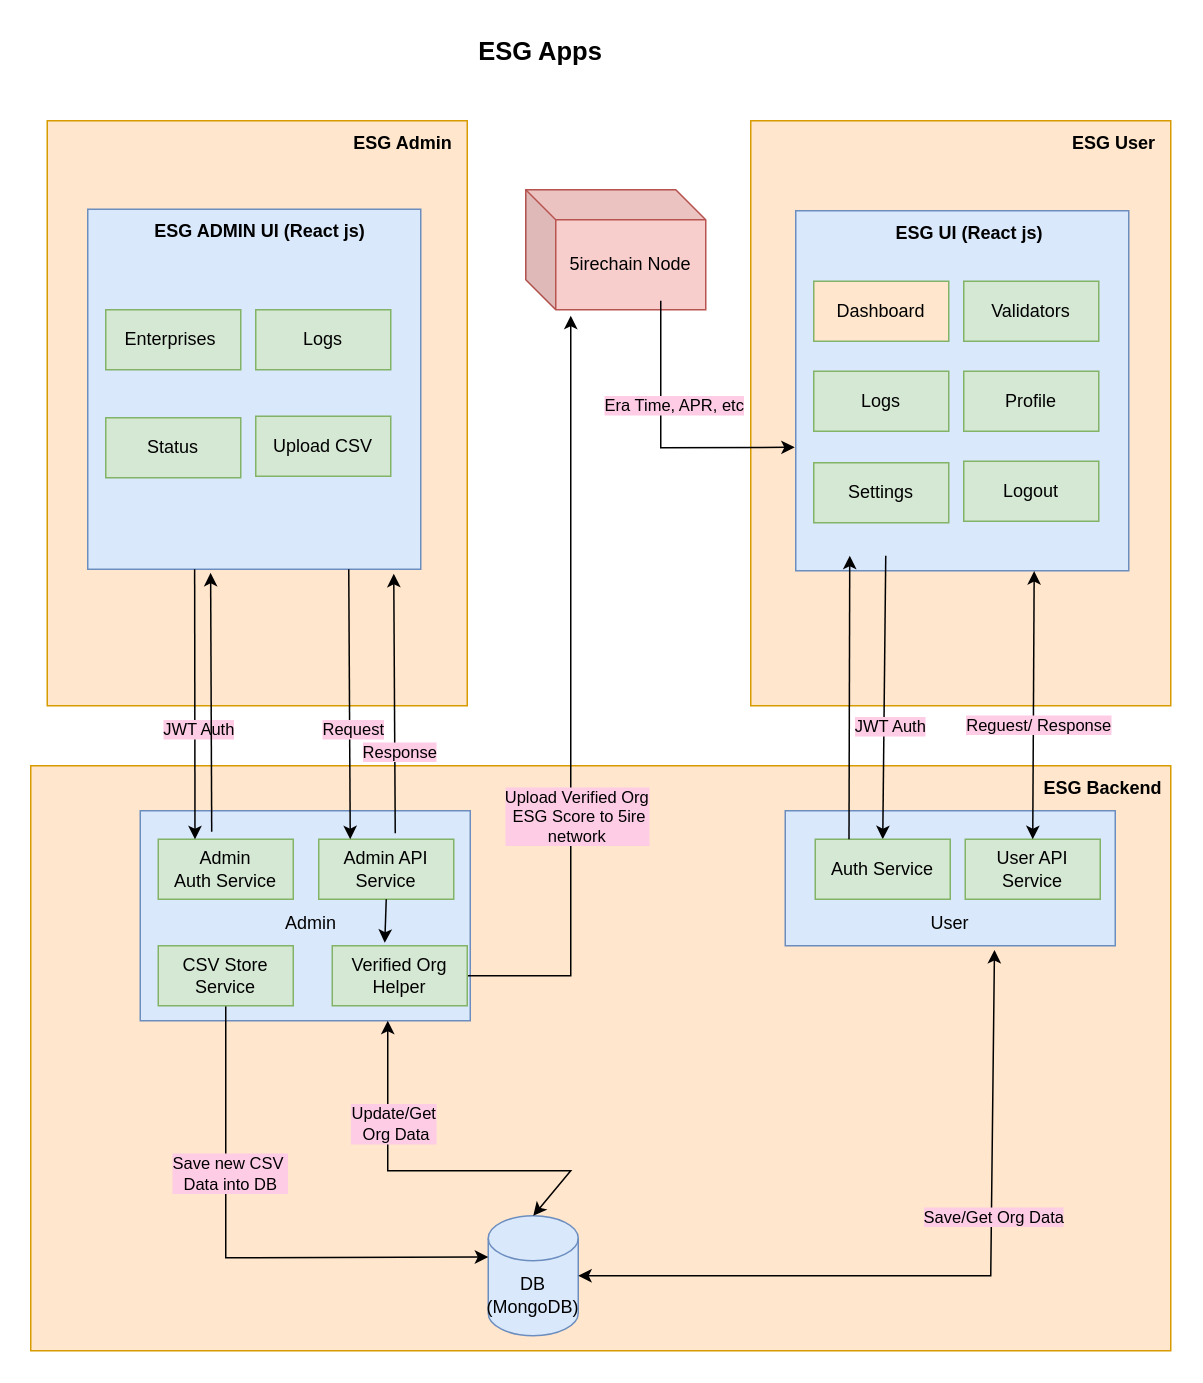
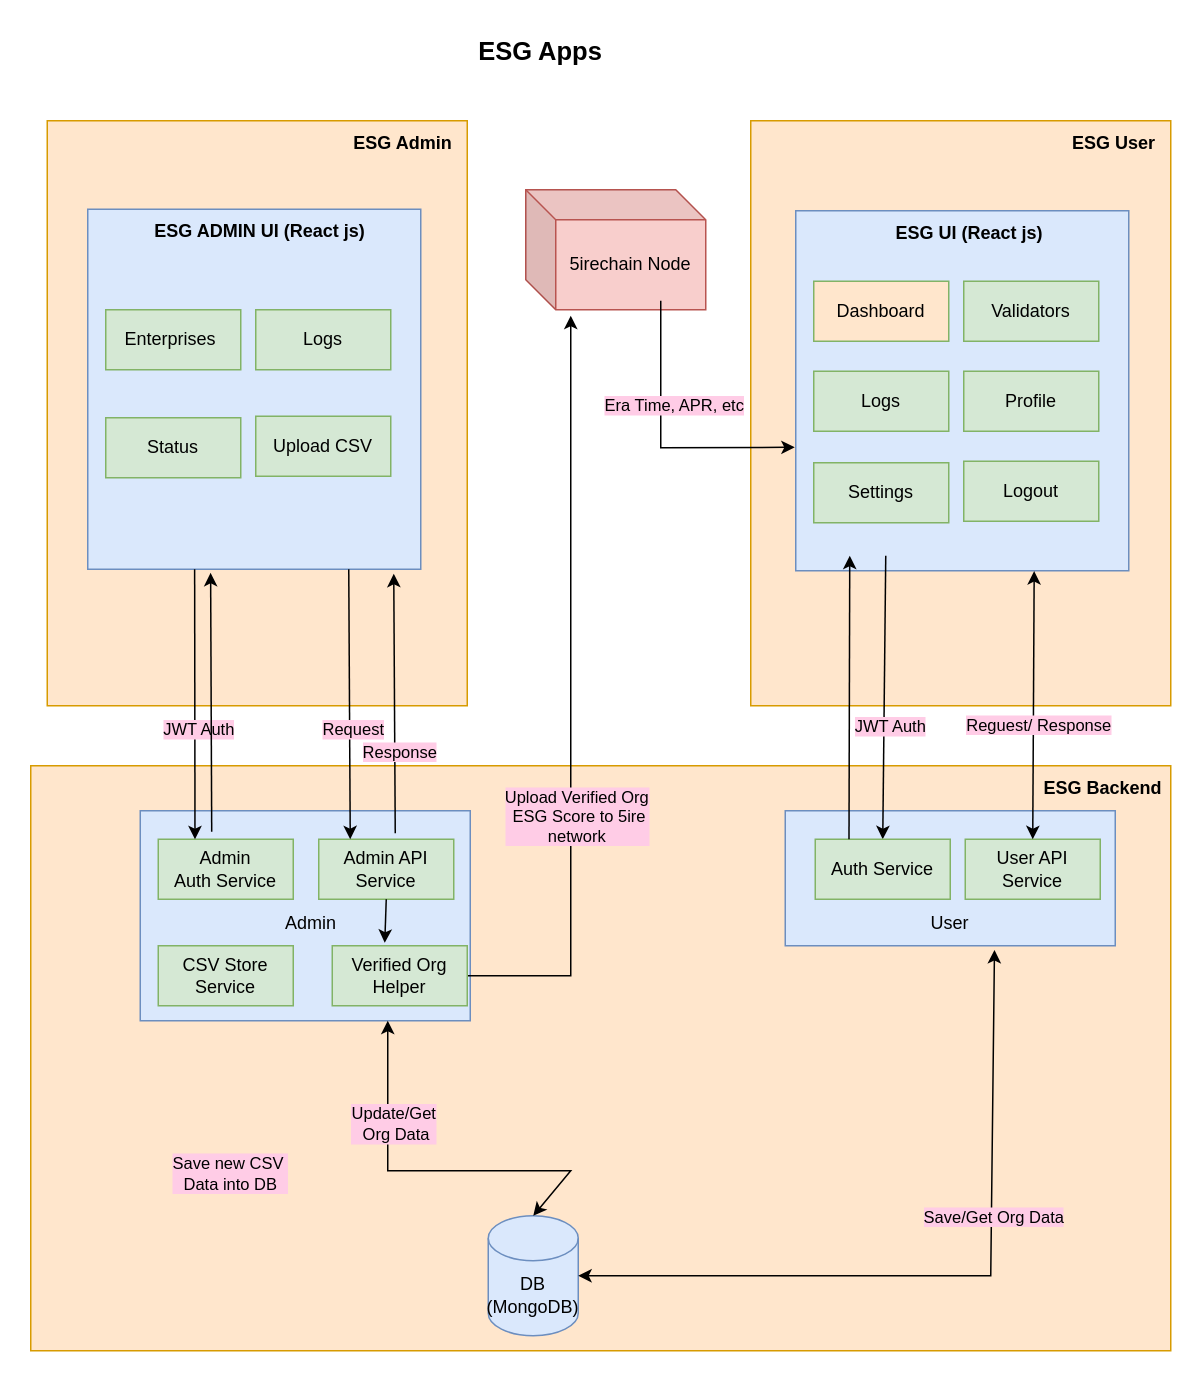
(319, 1257) -> none
